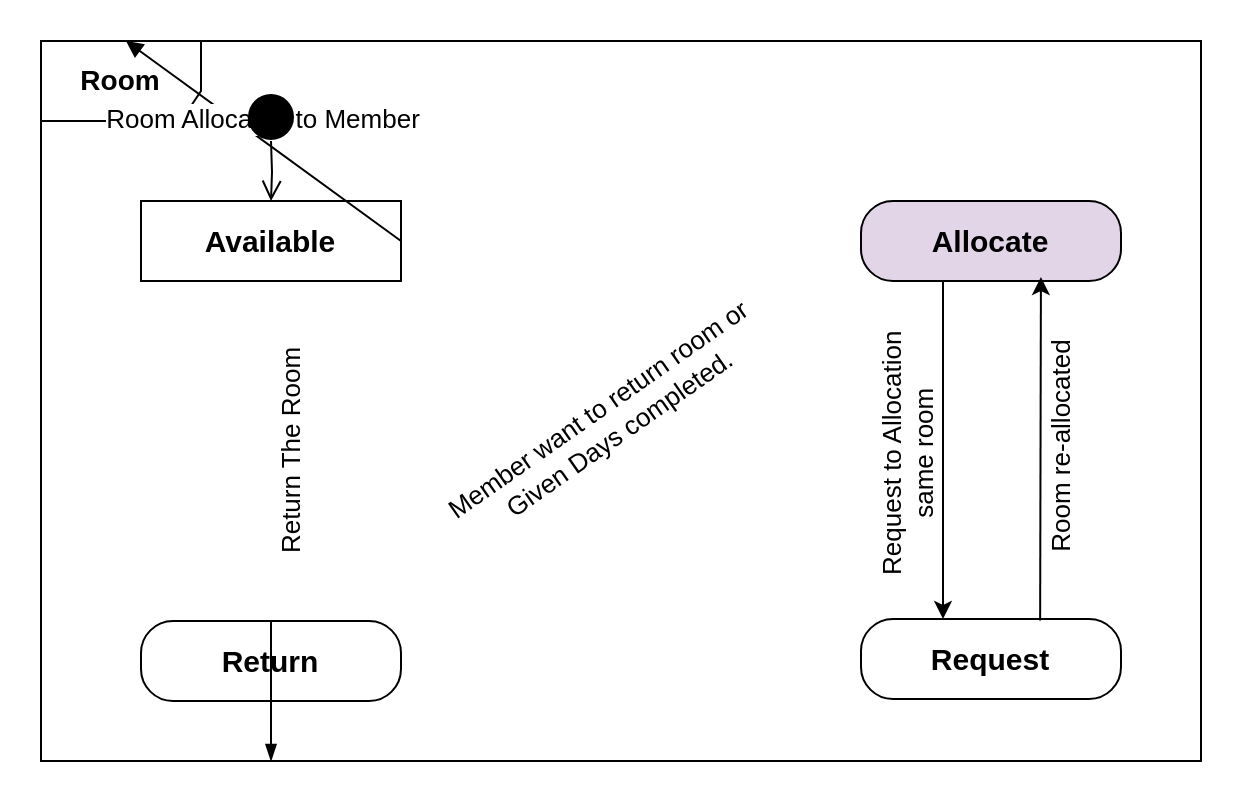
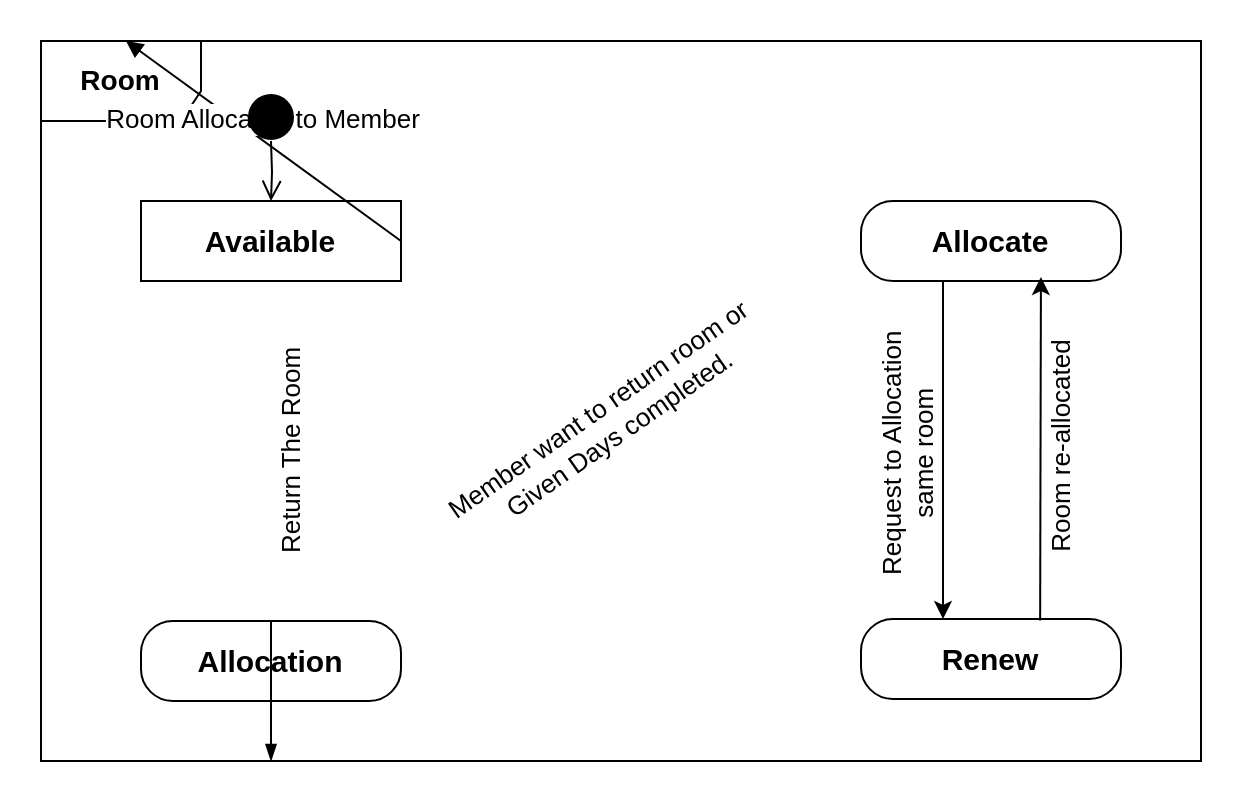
(991, 241) -> (991, 241)
(991, 659) -> (991, 659)
(271, 661) -> (271, 661)
